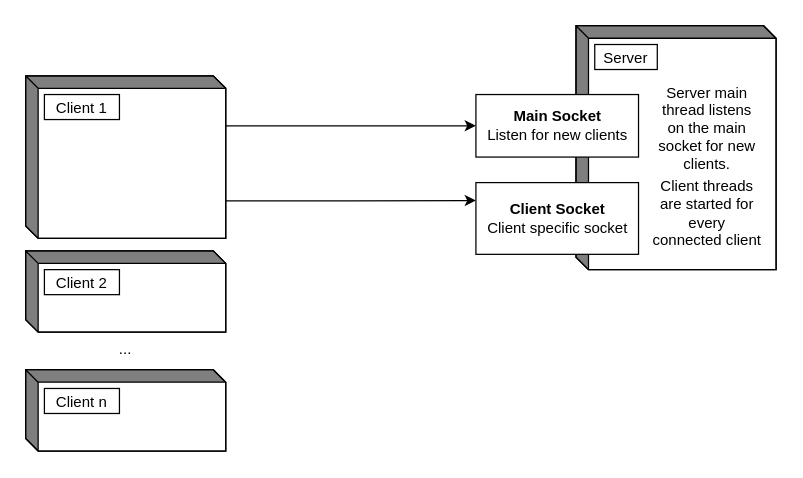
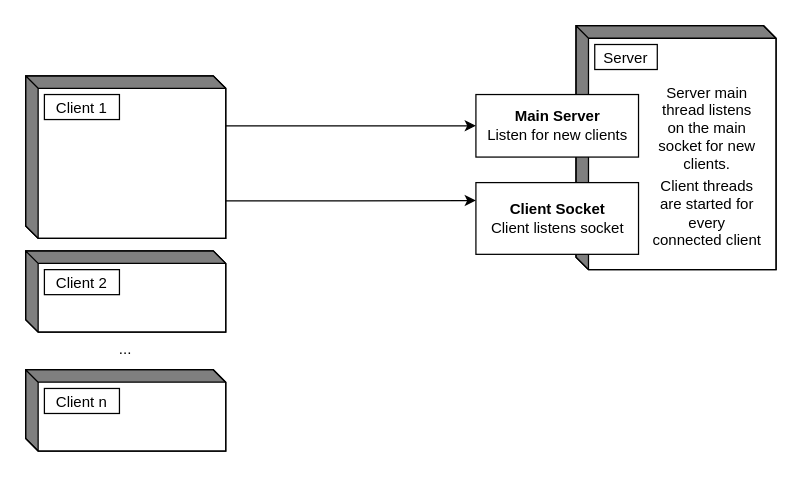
(558, 126) -> (558, 126)
(558, 218) -> (558, 218)
